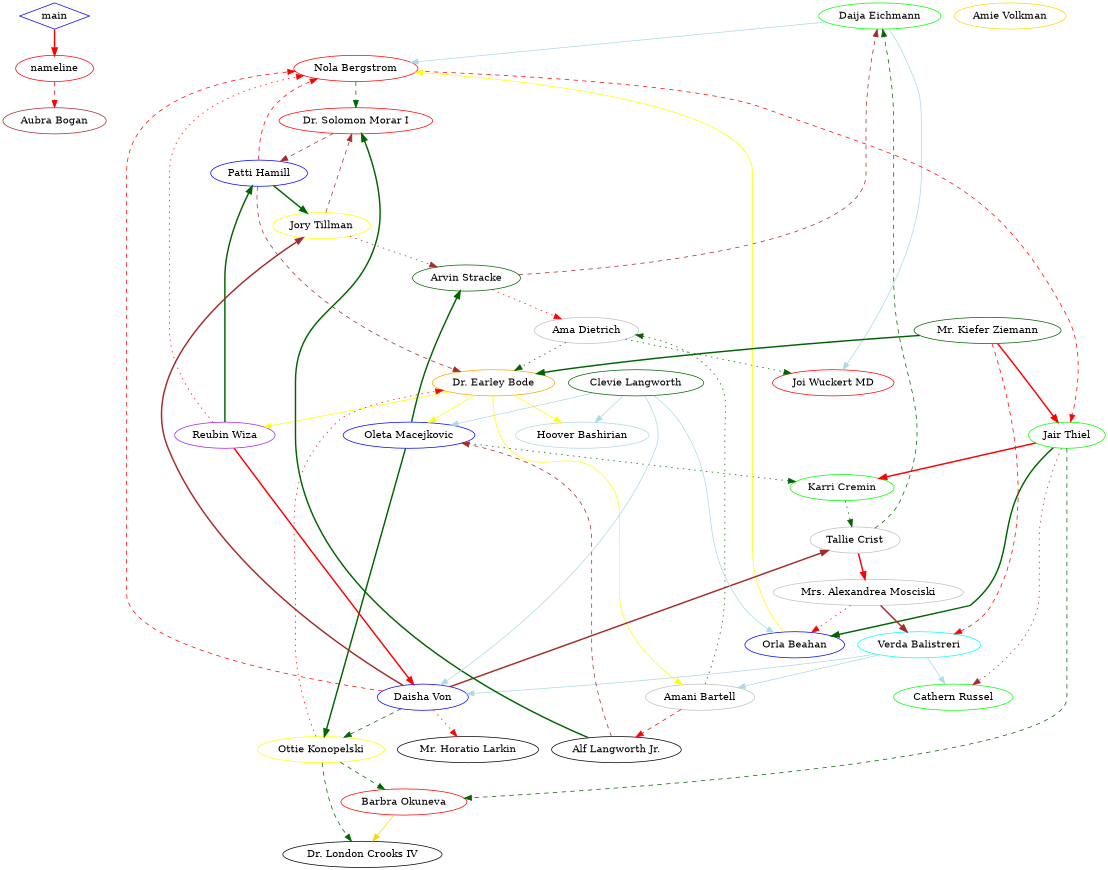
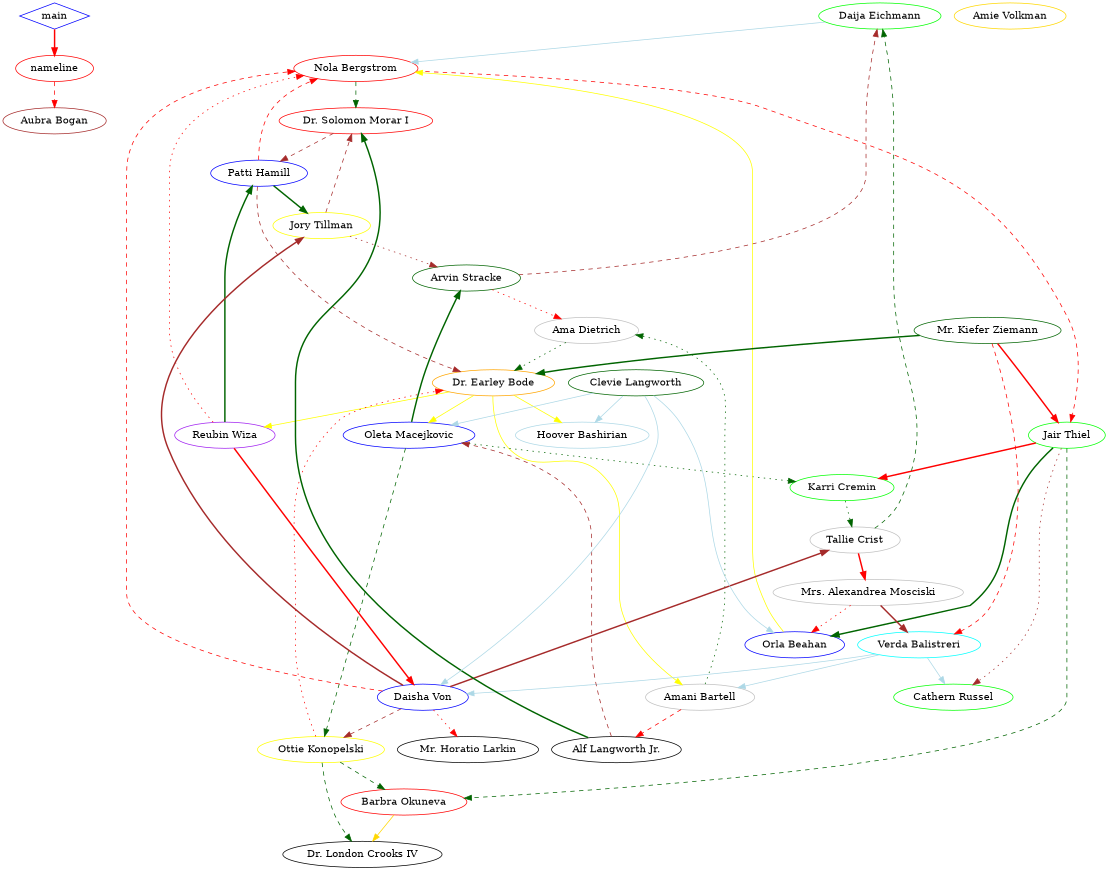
(833, 383) -> none
(368, 582) -> (368, 582)
(376, 721) -> (376, 721)
